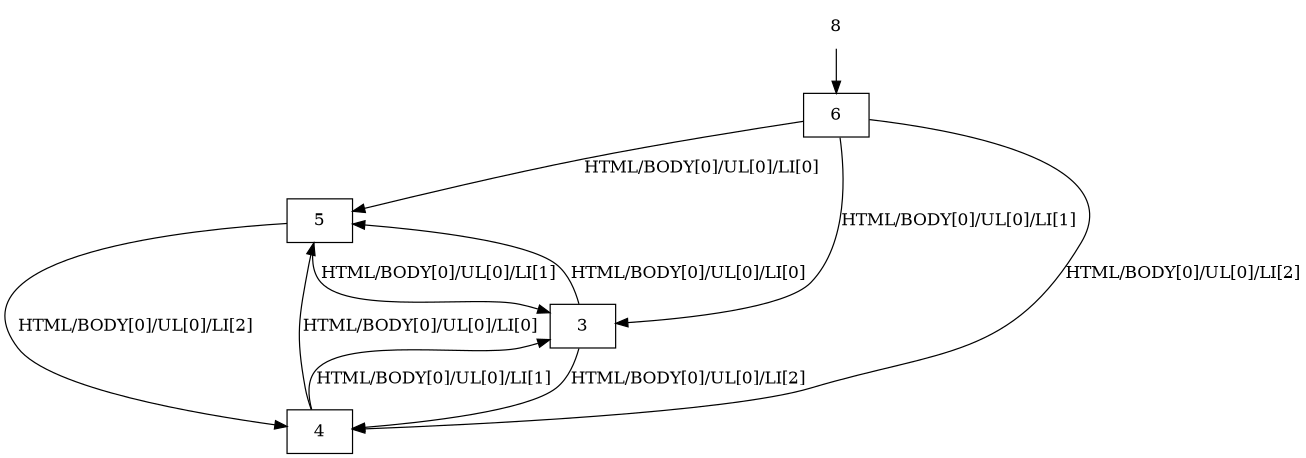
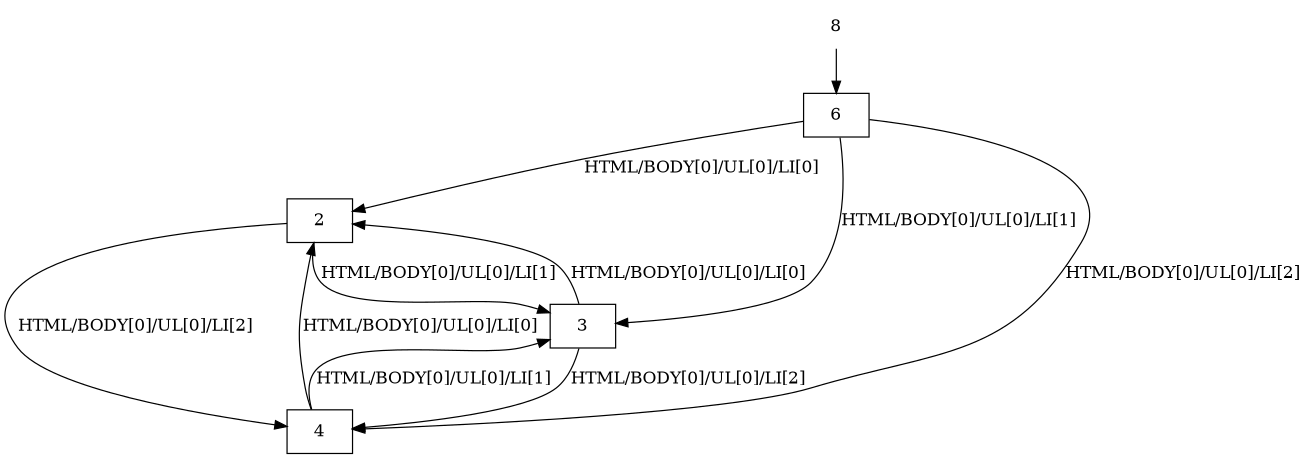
(320, 221) -> (320, 221)
